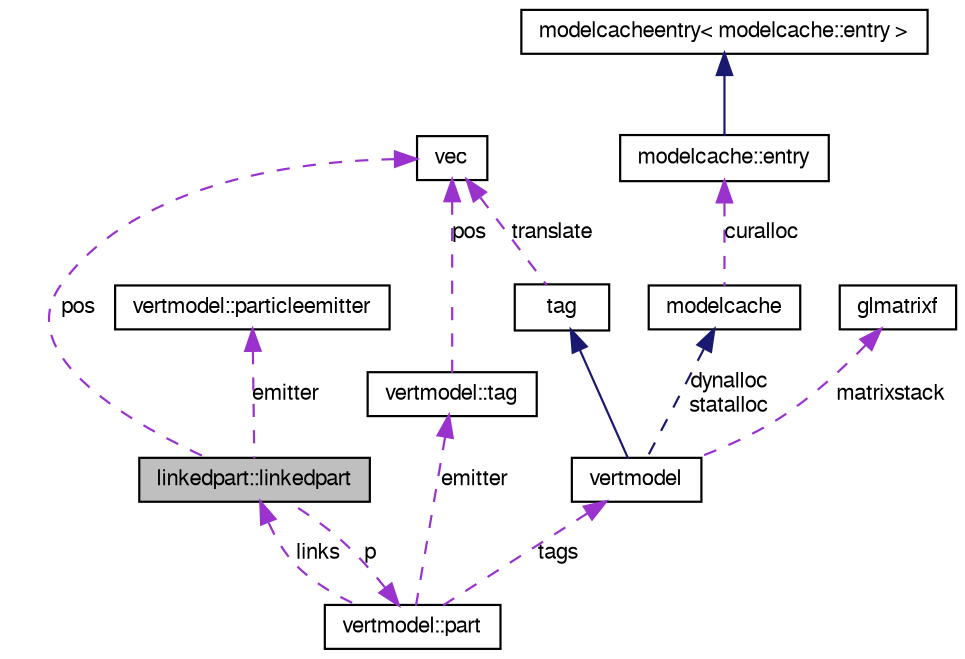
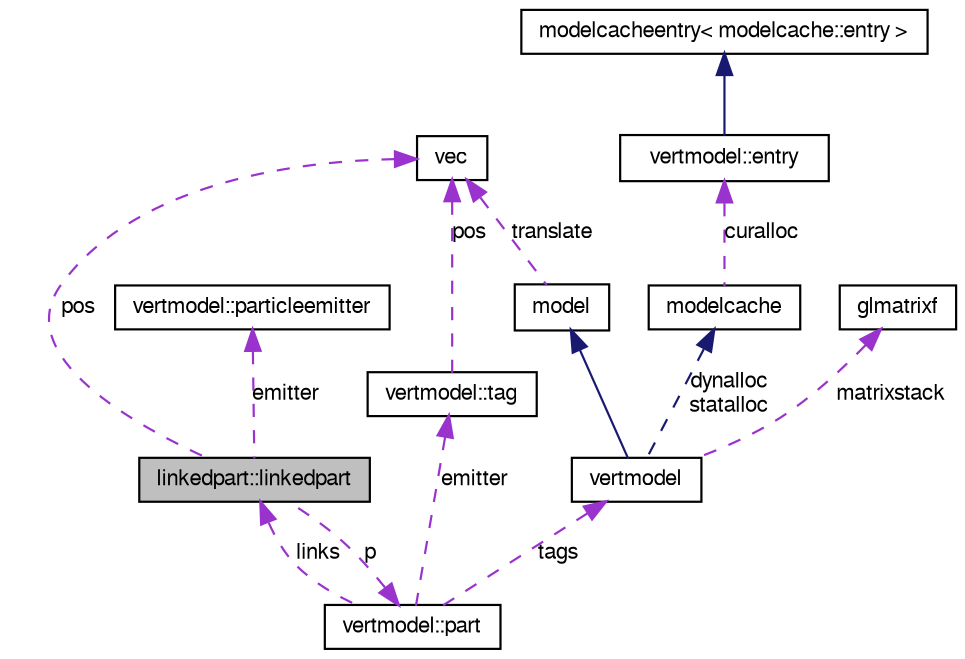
(724, 158) -> (724, 158)
(562, 307) -> (562, 307)
